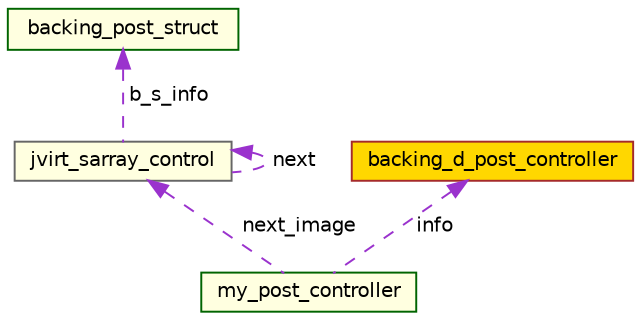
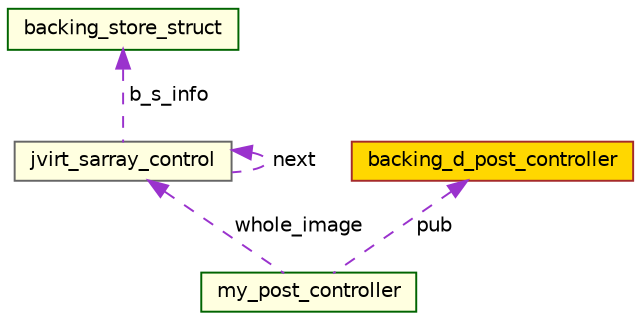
(123, 29) -> (123, 29)
(296, 227) -> (296, 227)
(432, 227) -> (432, 227)
